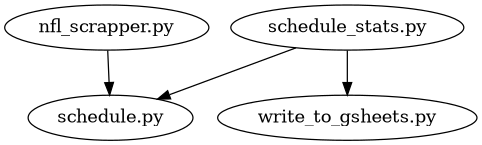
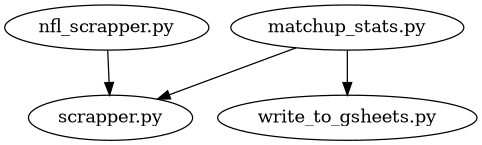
(347, 28) -> (347, 28)
(111, 118) -> (111, 118)
